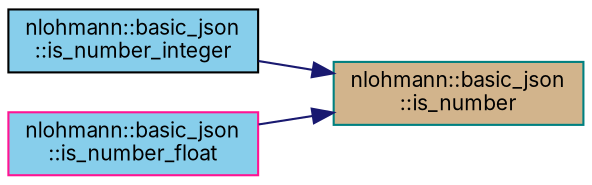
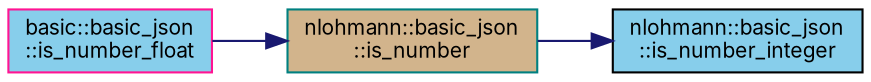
(286, 65) -> (564, 41)
(133, 144) -> (110, 41)
